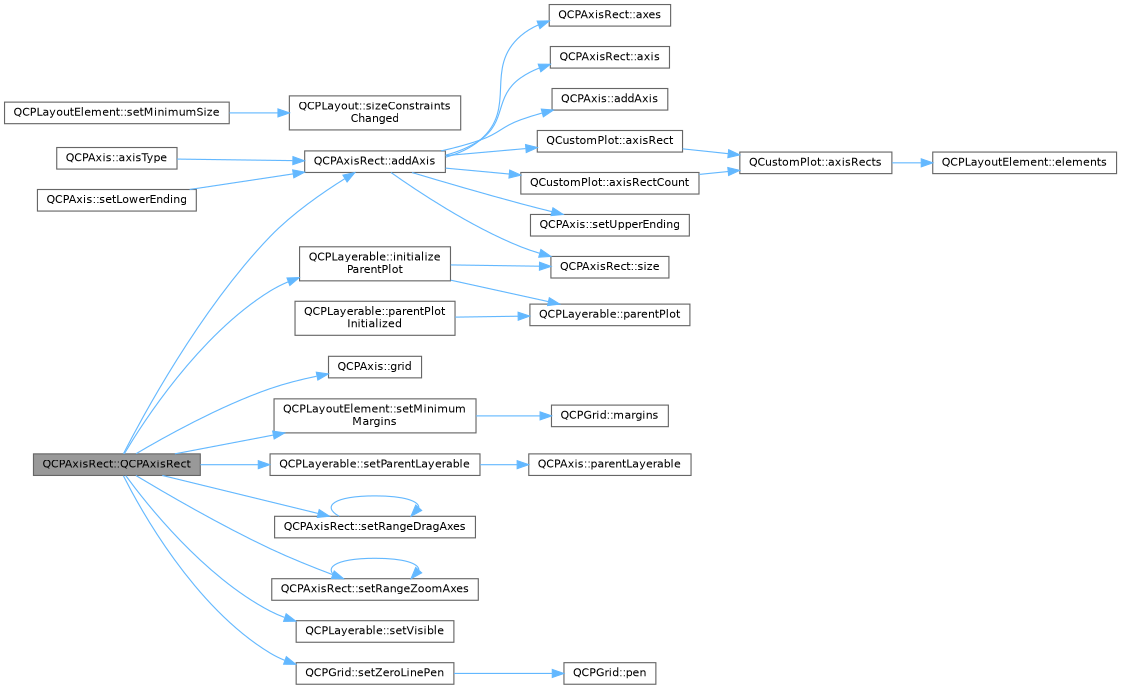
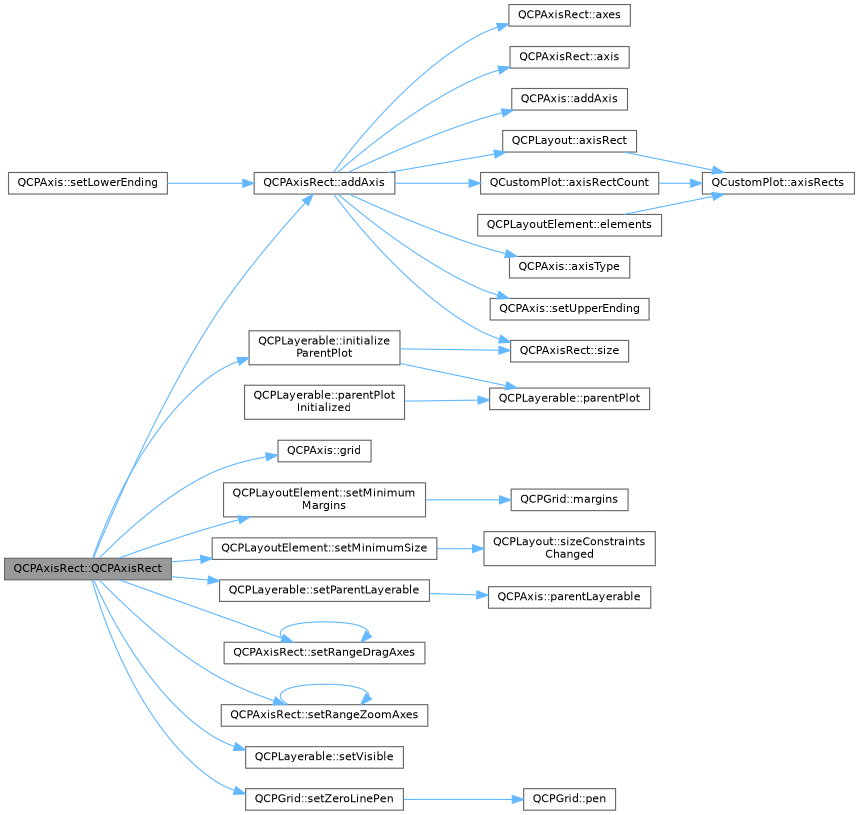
(610, 141) -> (570, 141)
(235, 160) -> (426, 227)
(907, 163) -> (668, 205)
none -> (186, 561)
